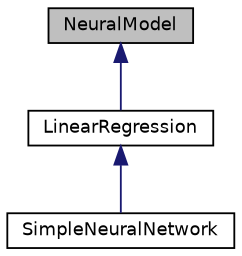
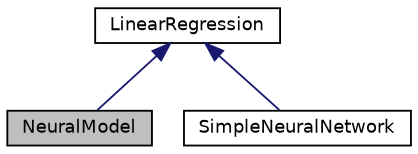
(121, 86) -> (127, 83)
